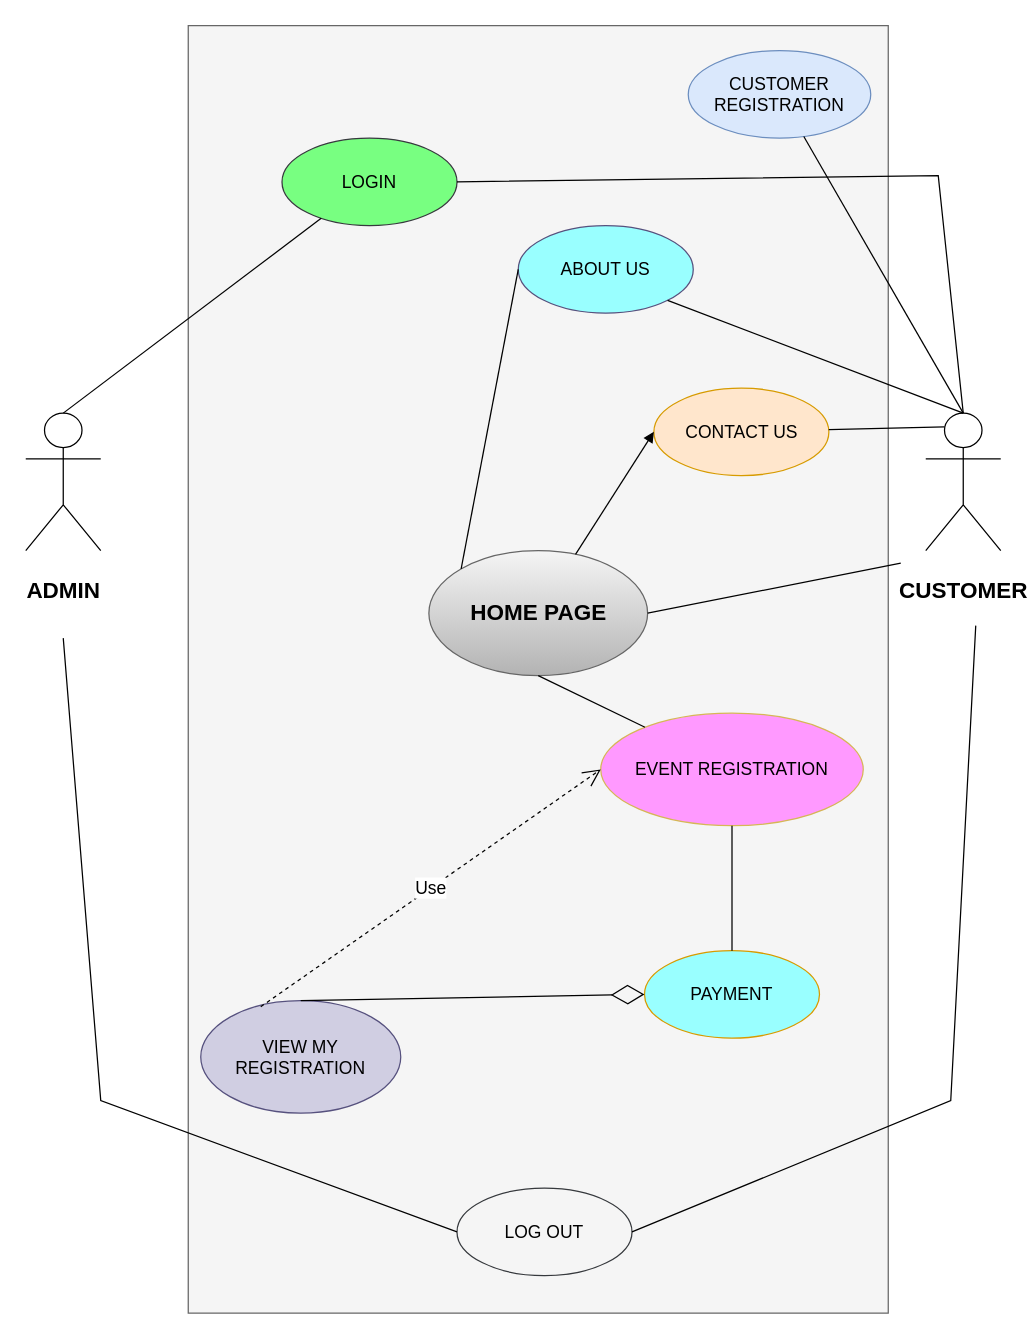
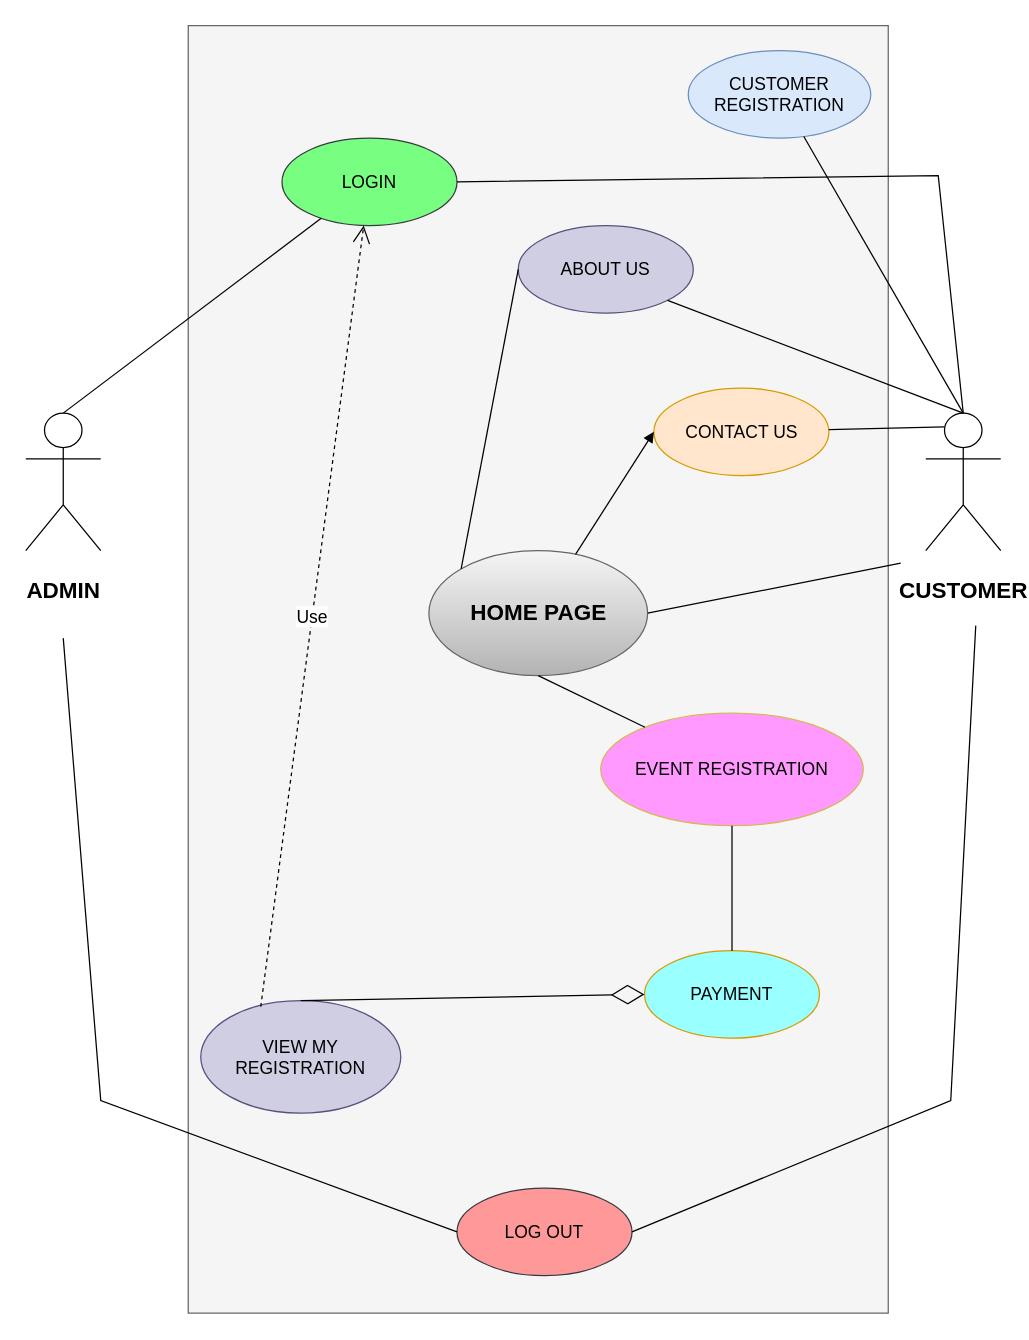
(606, 269) -> (606, 269)
(429, 889) -> (312, 618)
(544, 1232) -> (544, 1232)
